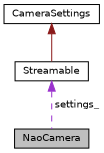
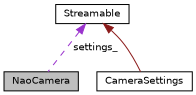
(52, 48) -> (128, 50)
